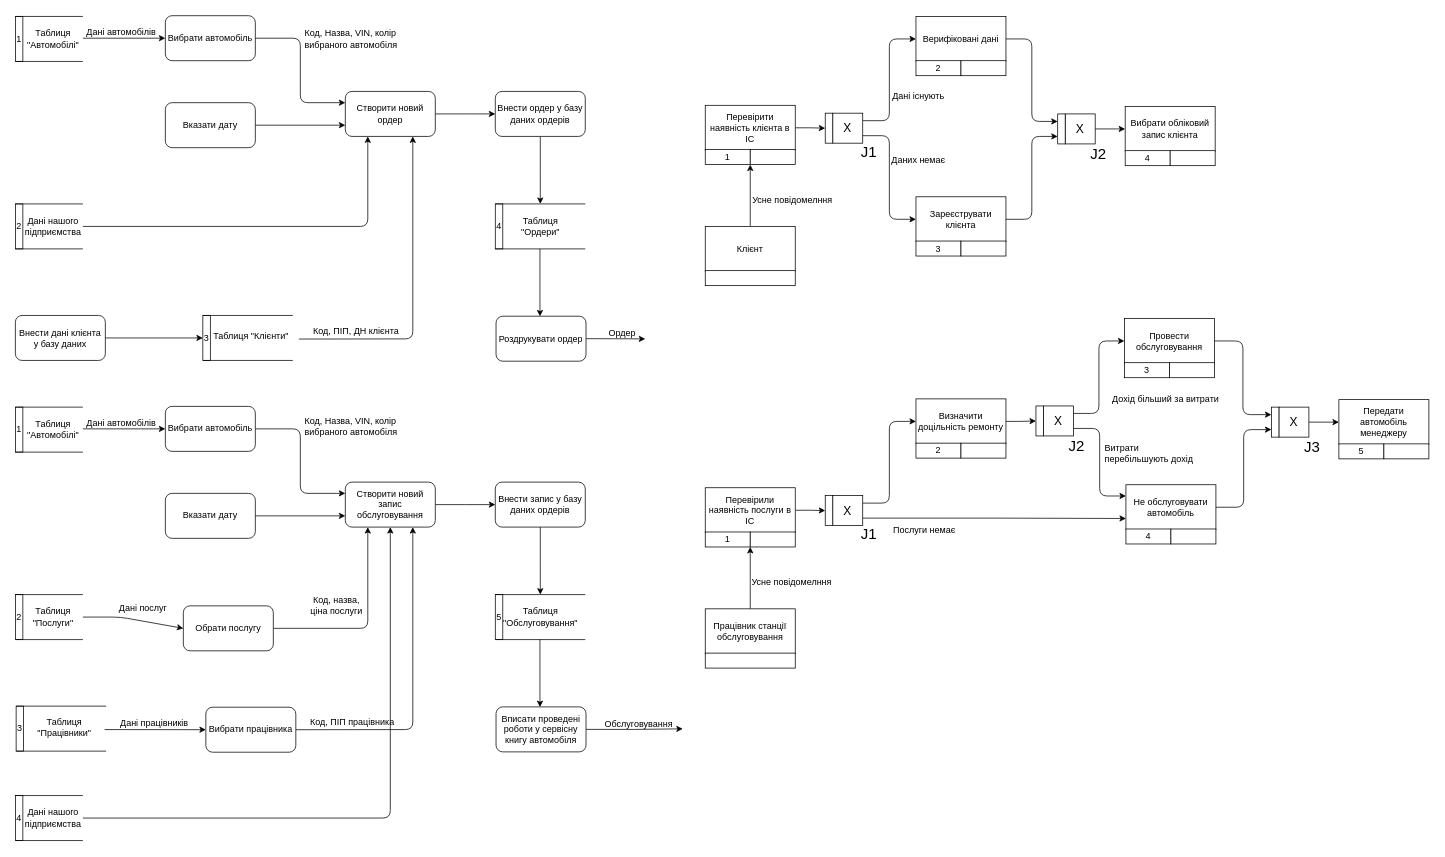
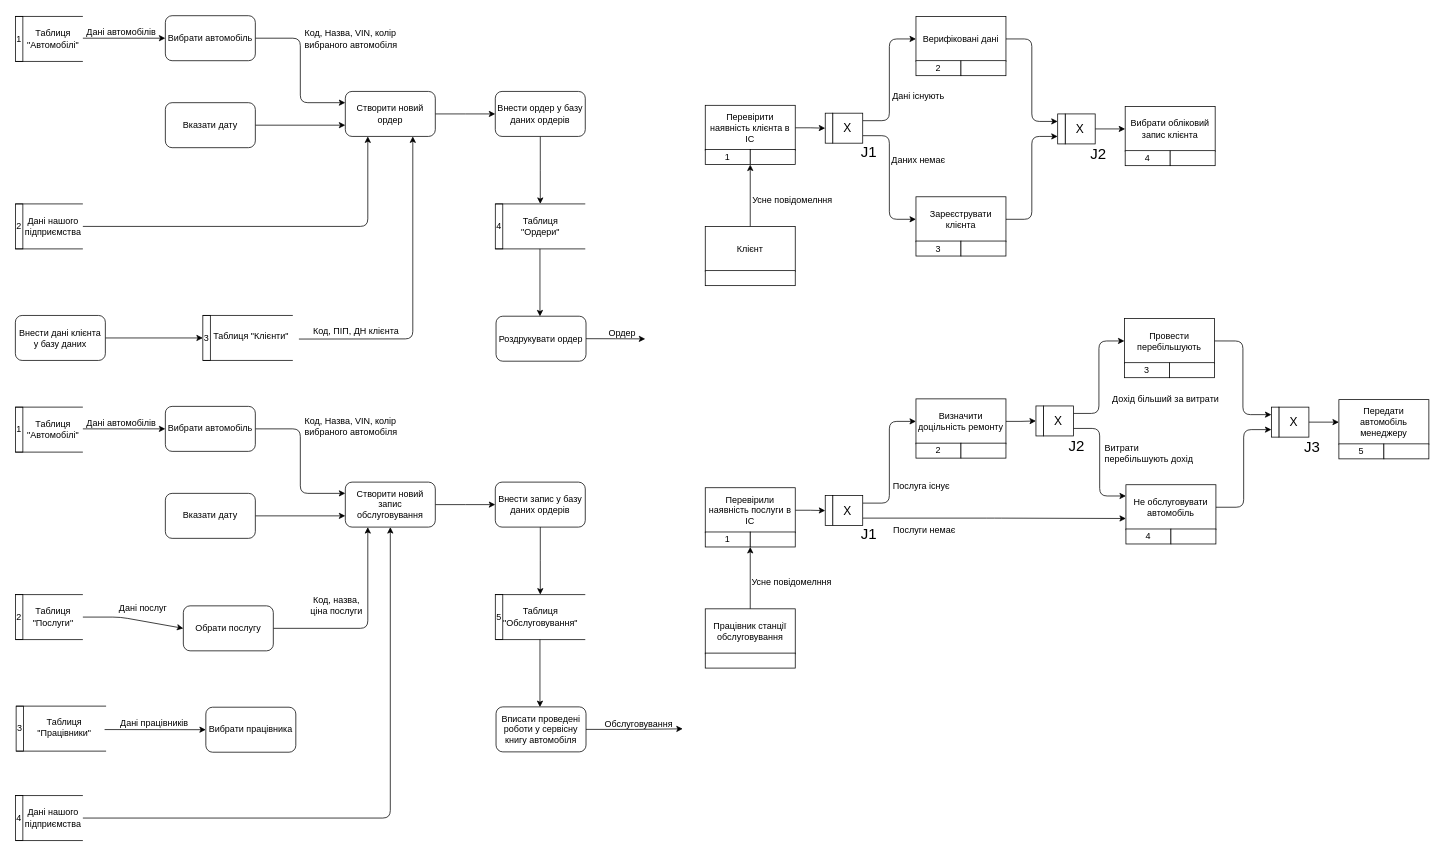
(1170, 341) -> (1170, 341)
none -> (921, 487)
(413, 687) -> none
(352, 722) -> none
